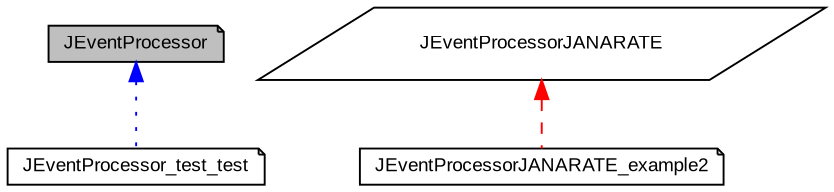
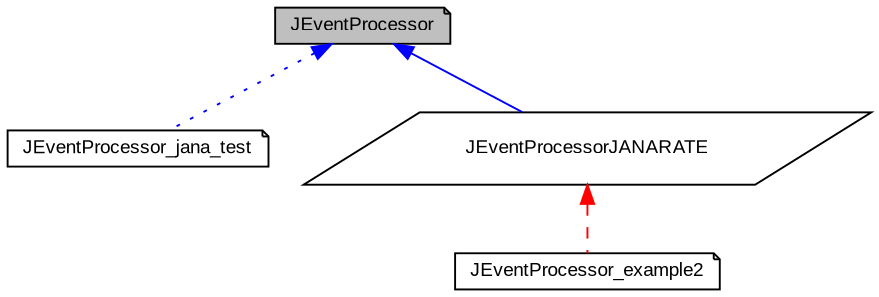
none -> (467, 83)
(136, 167) -> (138, 149)
(542, 167) -> (587, 271)
